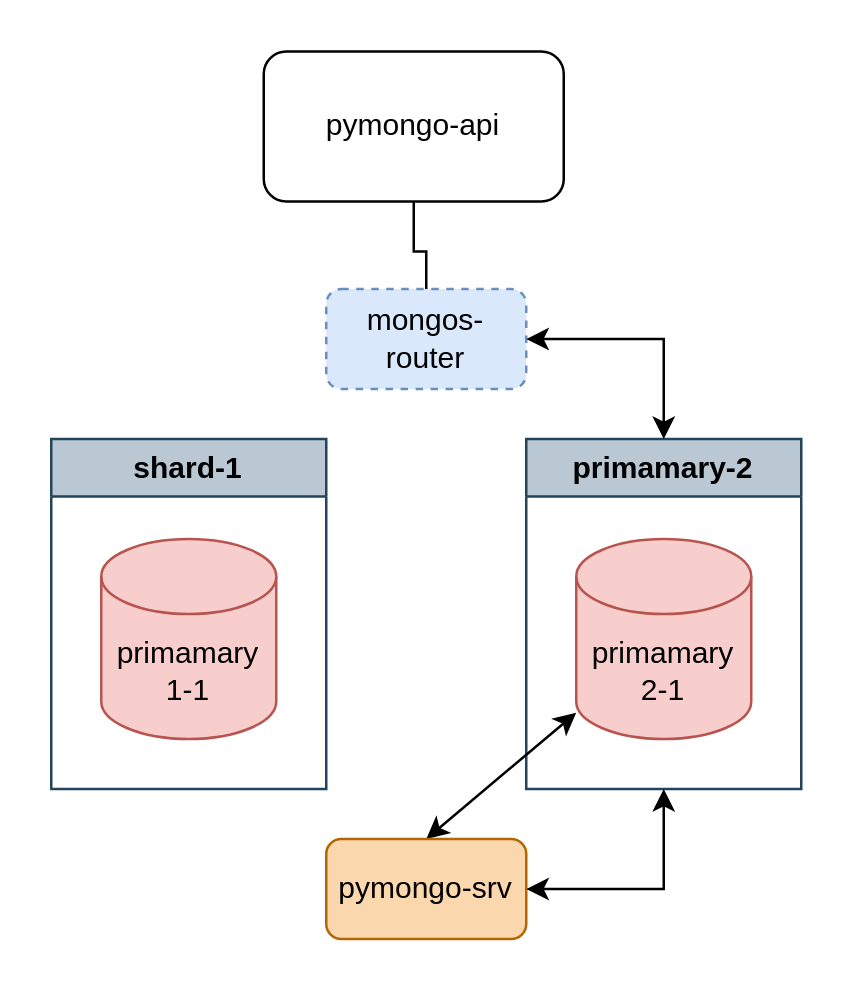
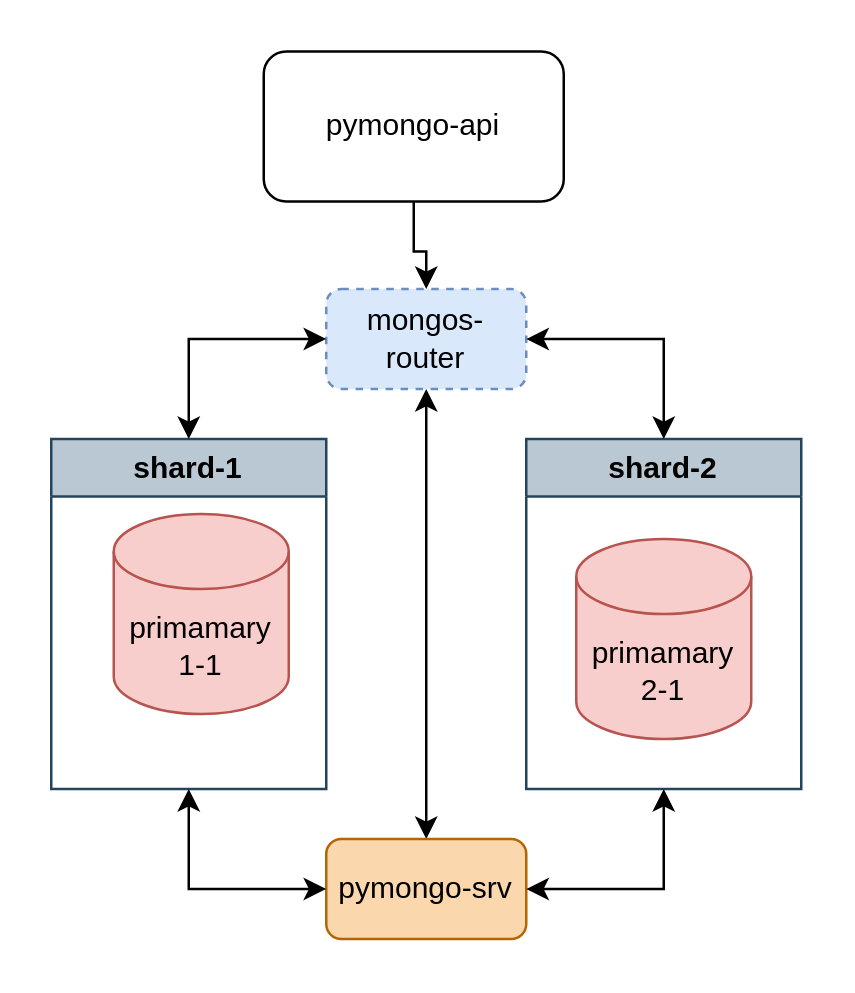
(426, 279) -> (426, 271)
none -> (207, 339)
(664, 469) -> (664, 469)
(189, 639) -> (201, 614)
(480, 794) -> (426, 614)
none -> (207, 889)
